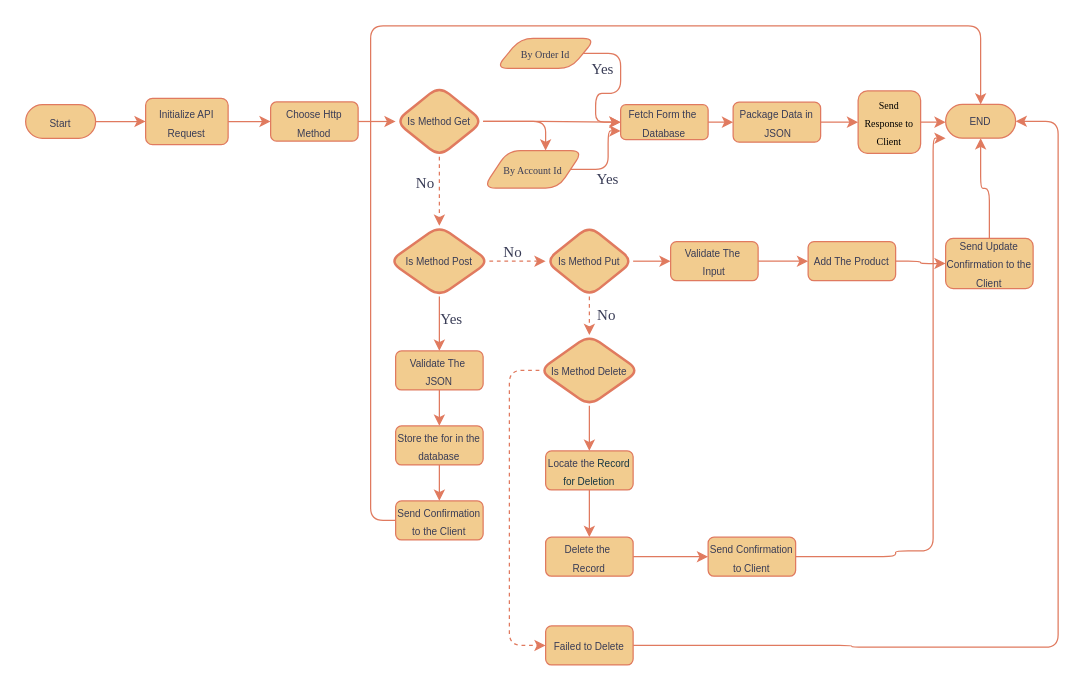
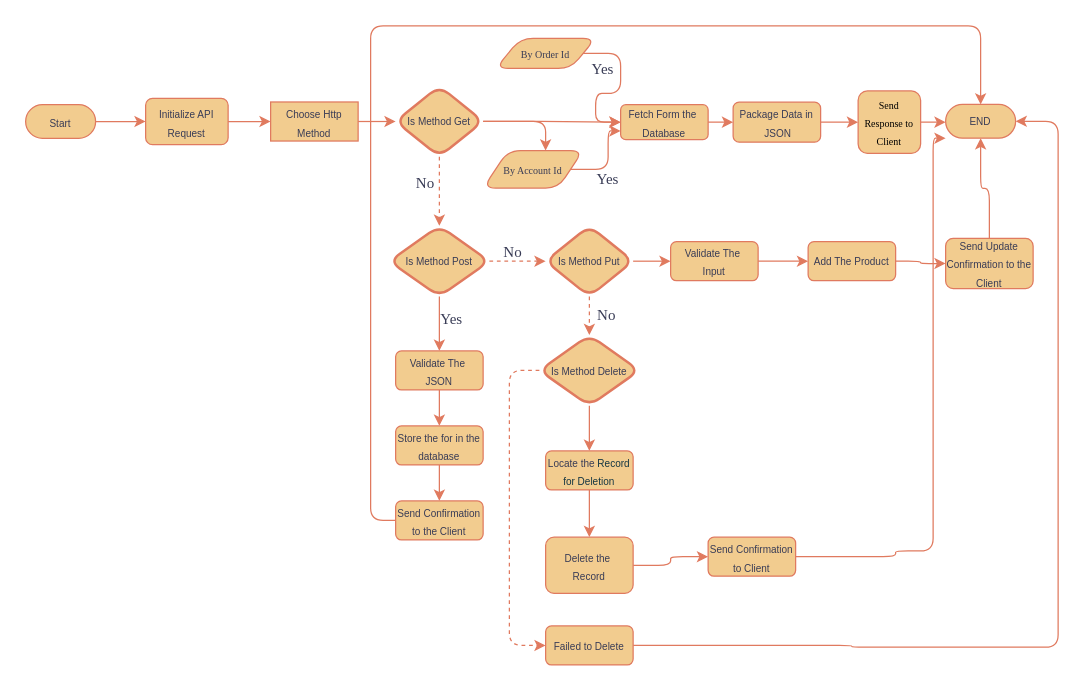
(314, 121) -> (314, 121)
(589, 556) -> (589, 565)
